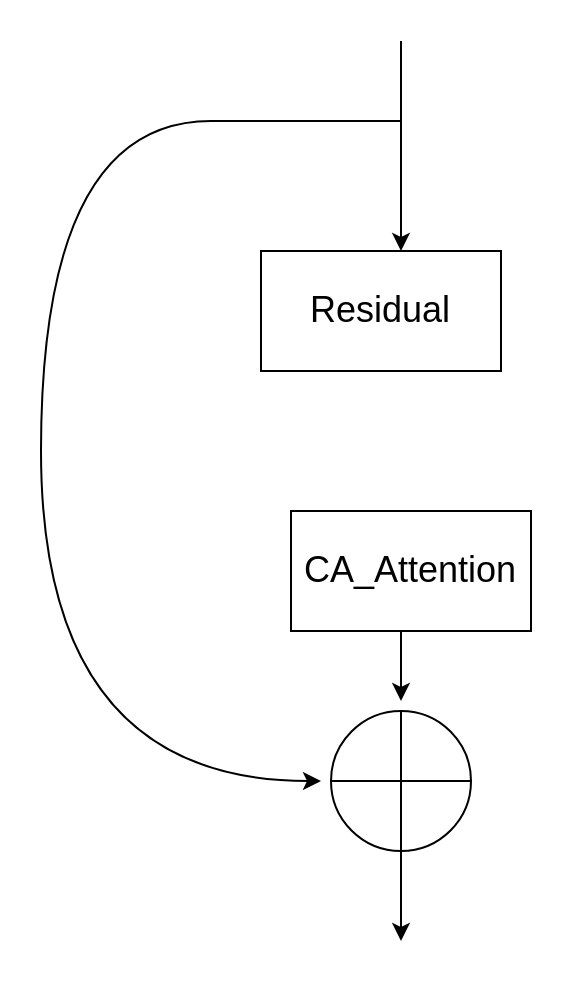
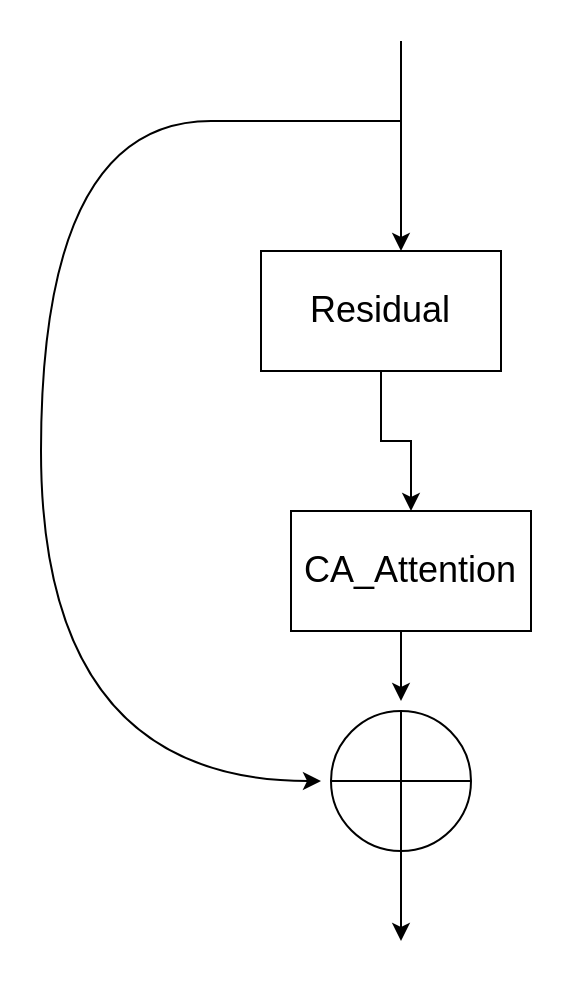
none -> (389, 441)
